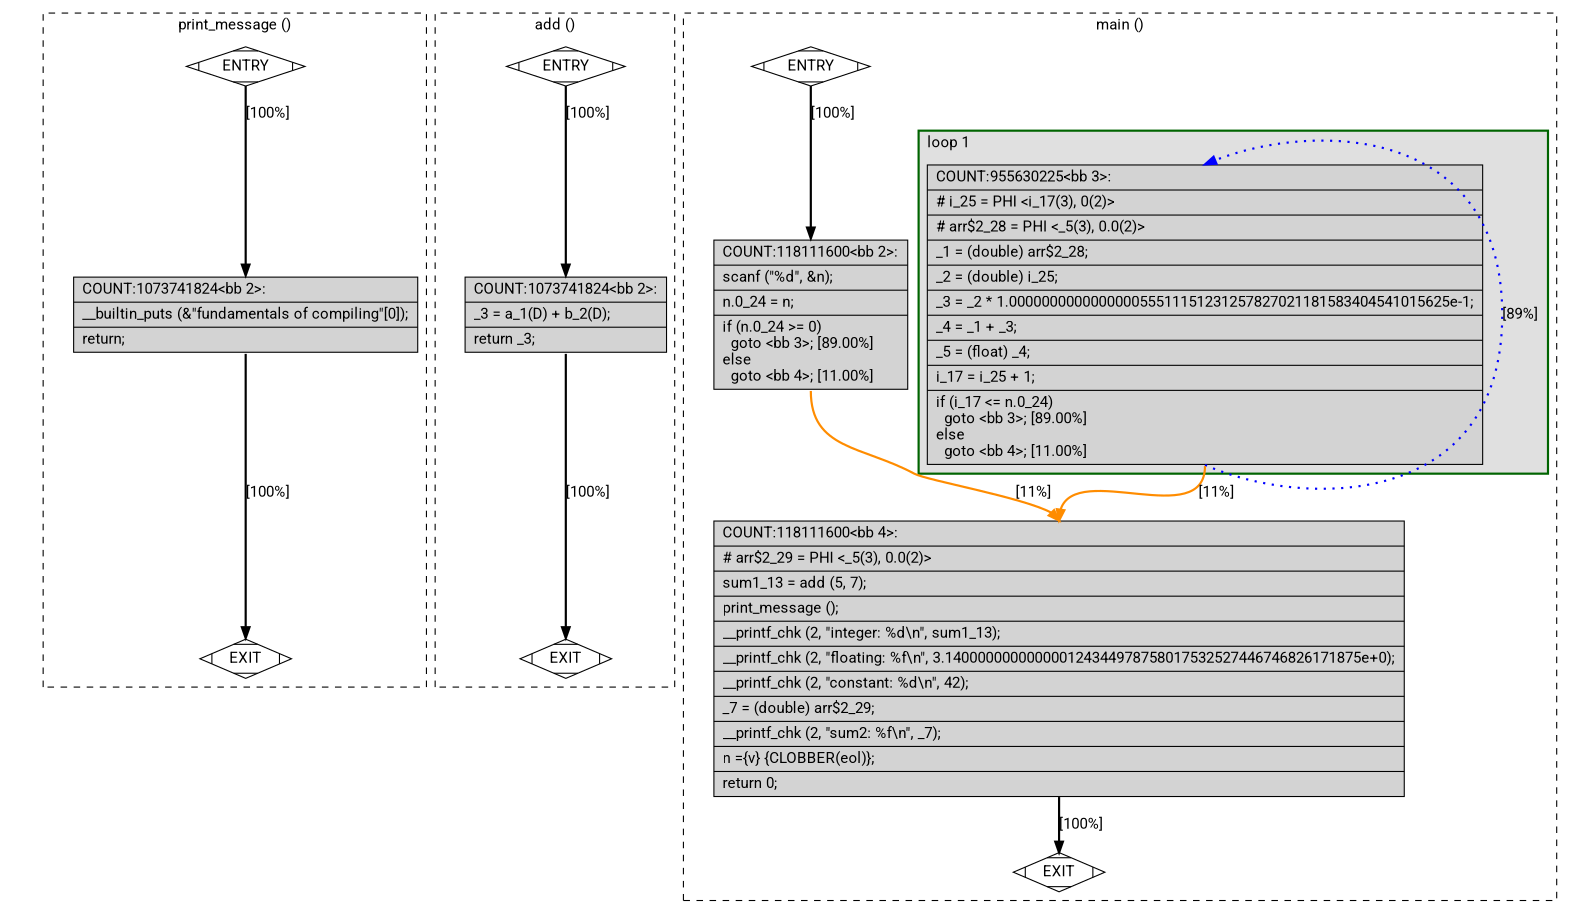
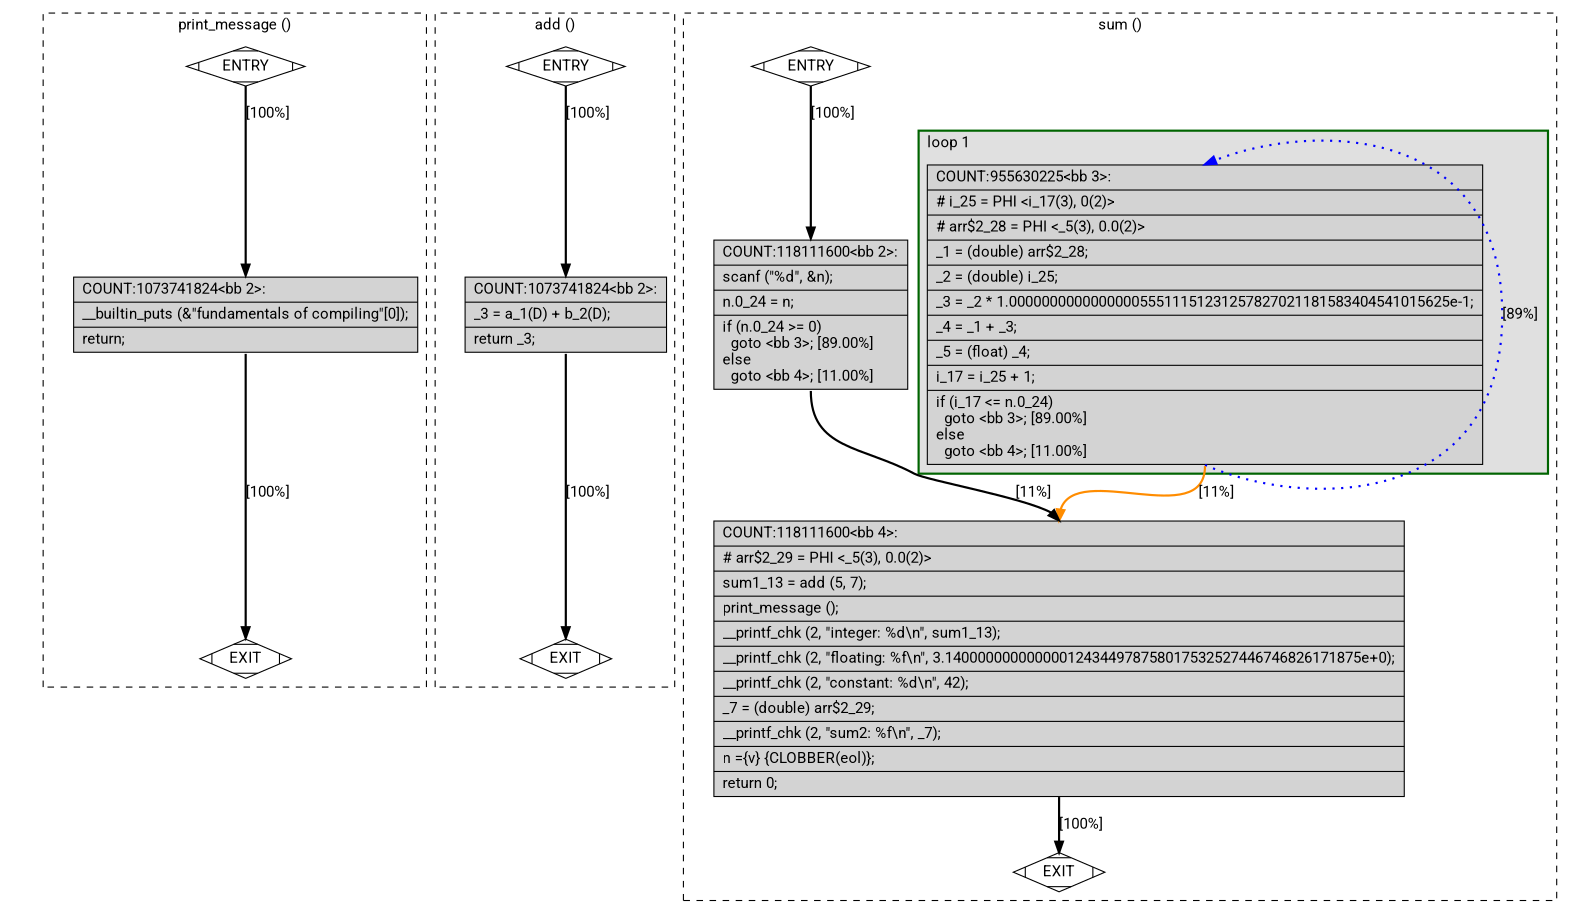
(1120, 26) -> (1120, 26)
(908, 471) -> (908, 471)
